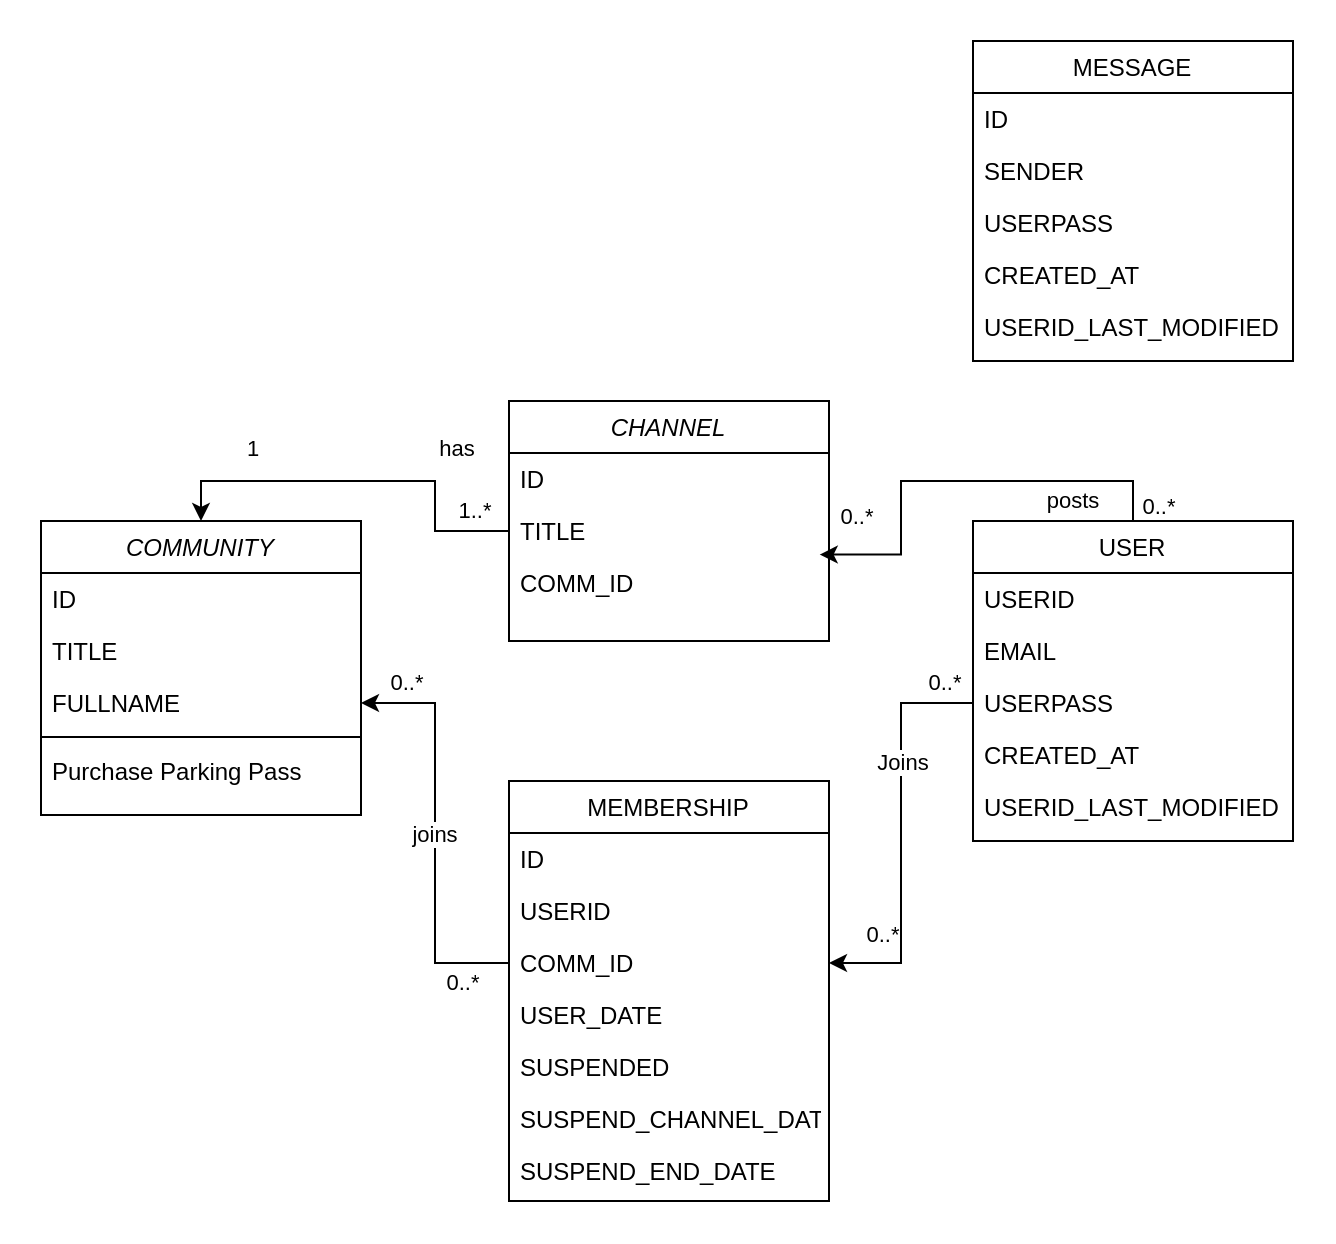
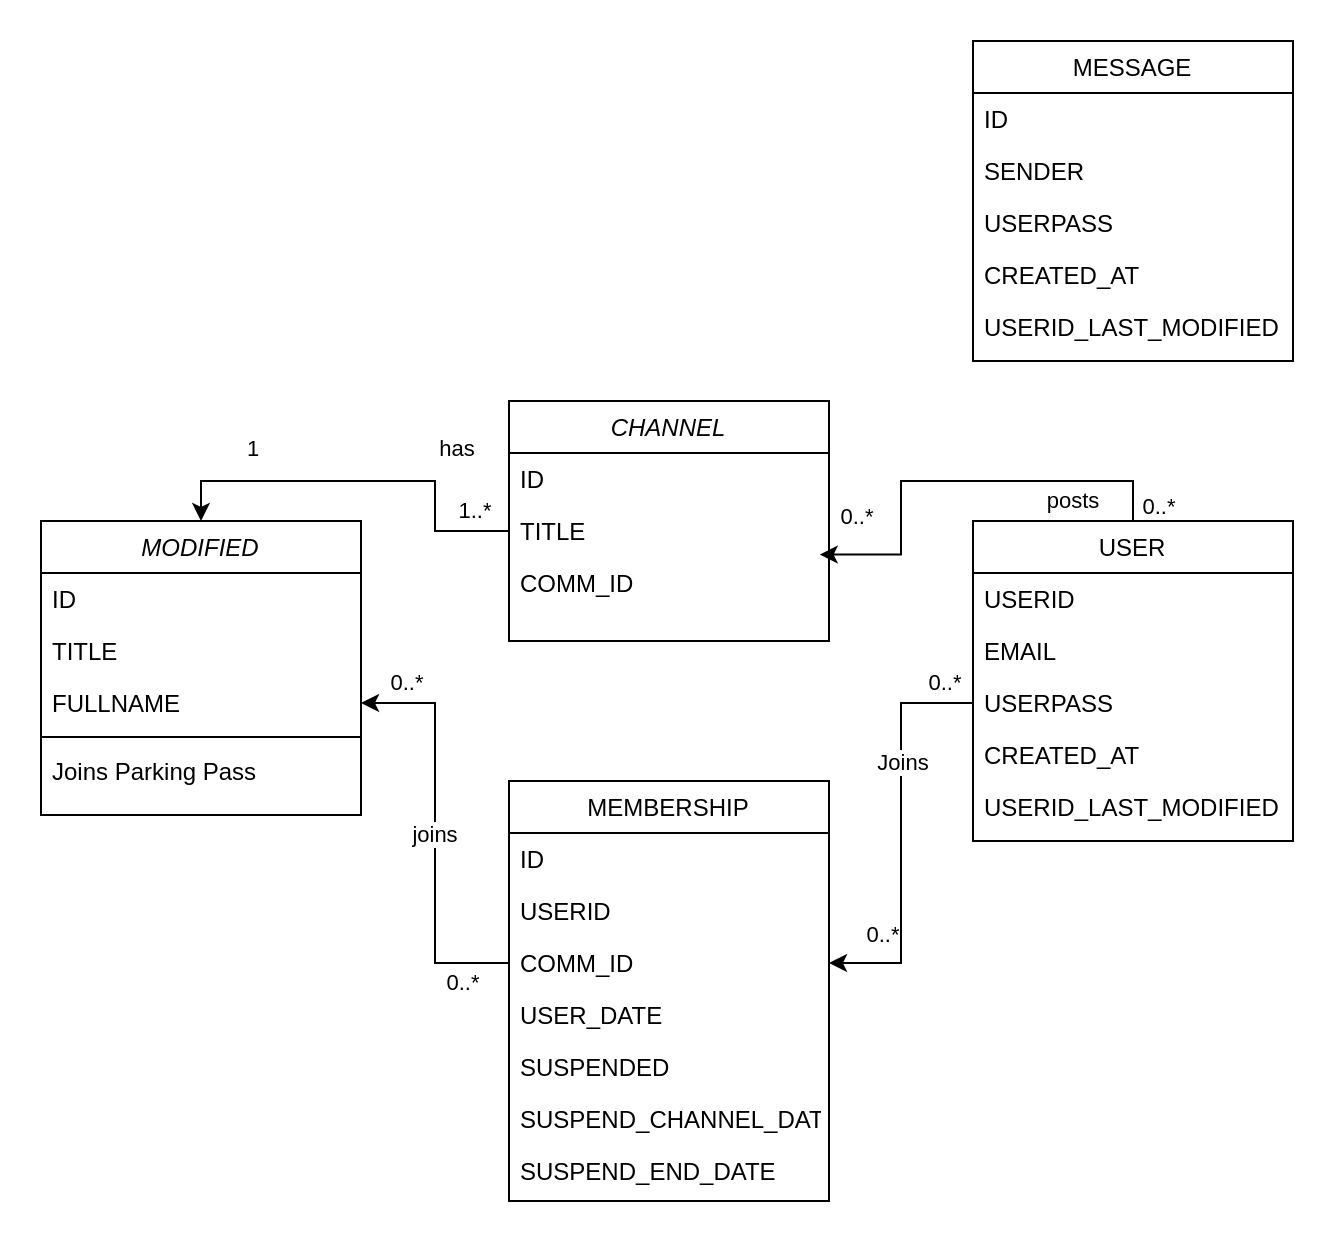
(200, 548) -> (200, 548)
(184, 772) -> (160, 772)
